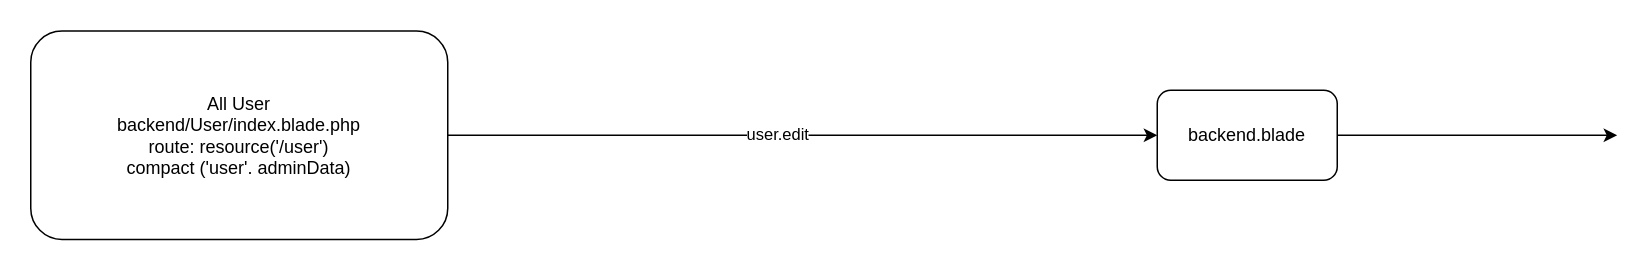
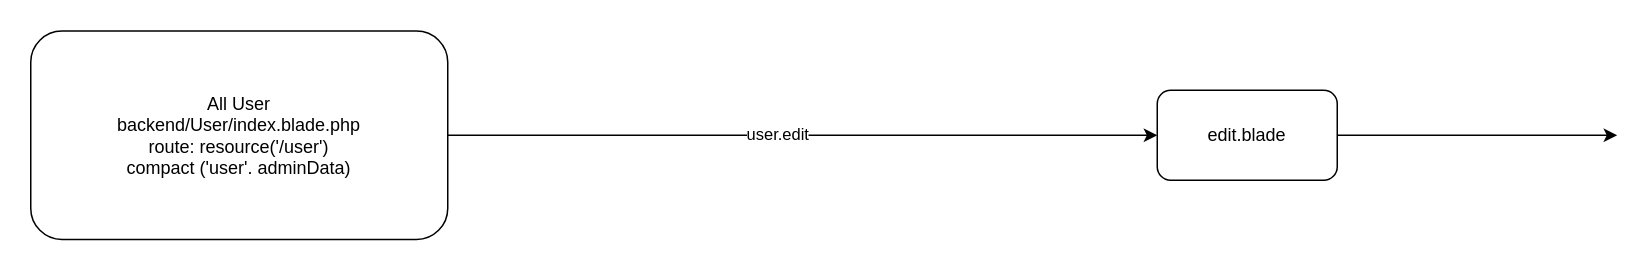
(1247, 136) -> (1247, 136)
